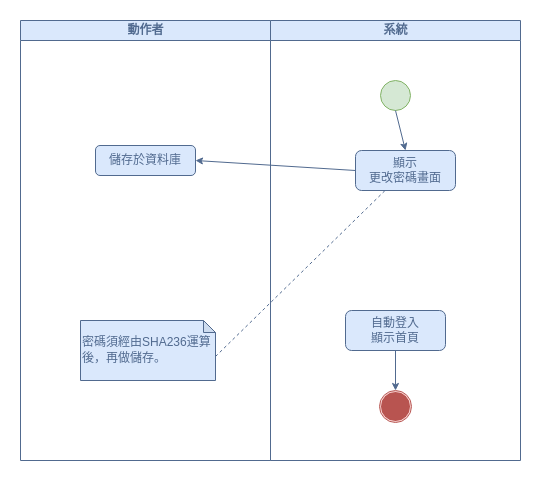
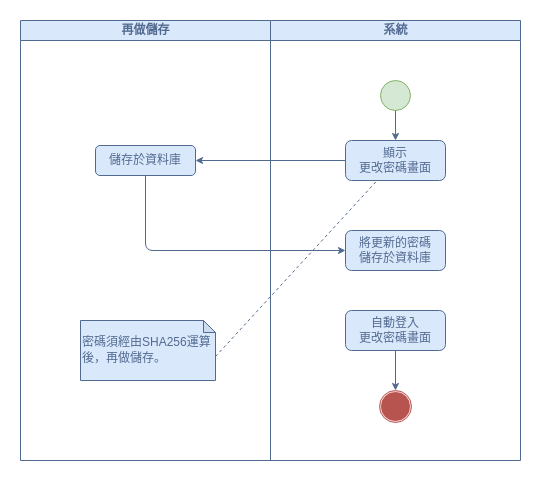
(146, 31) -> (146, 31)
(406, 171) -> (396, 161)
none -> (207, 251)
none -> (396, 251)
(396, 331) -> (396, 331)
(149, 351) -> (149, 351)
